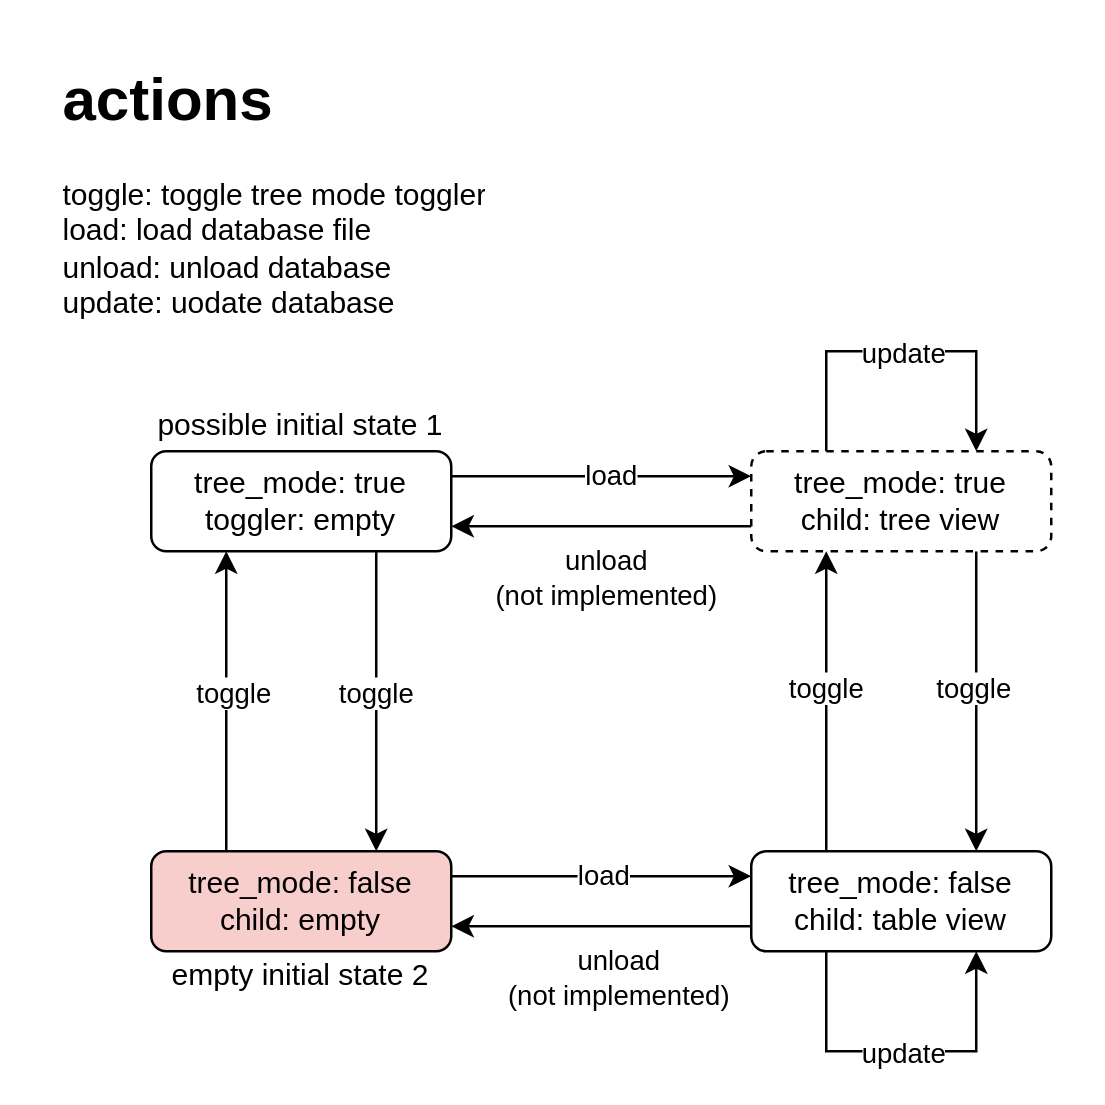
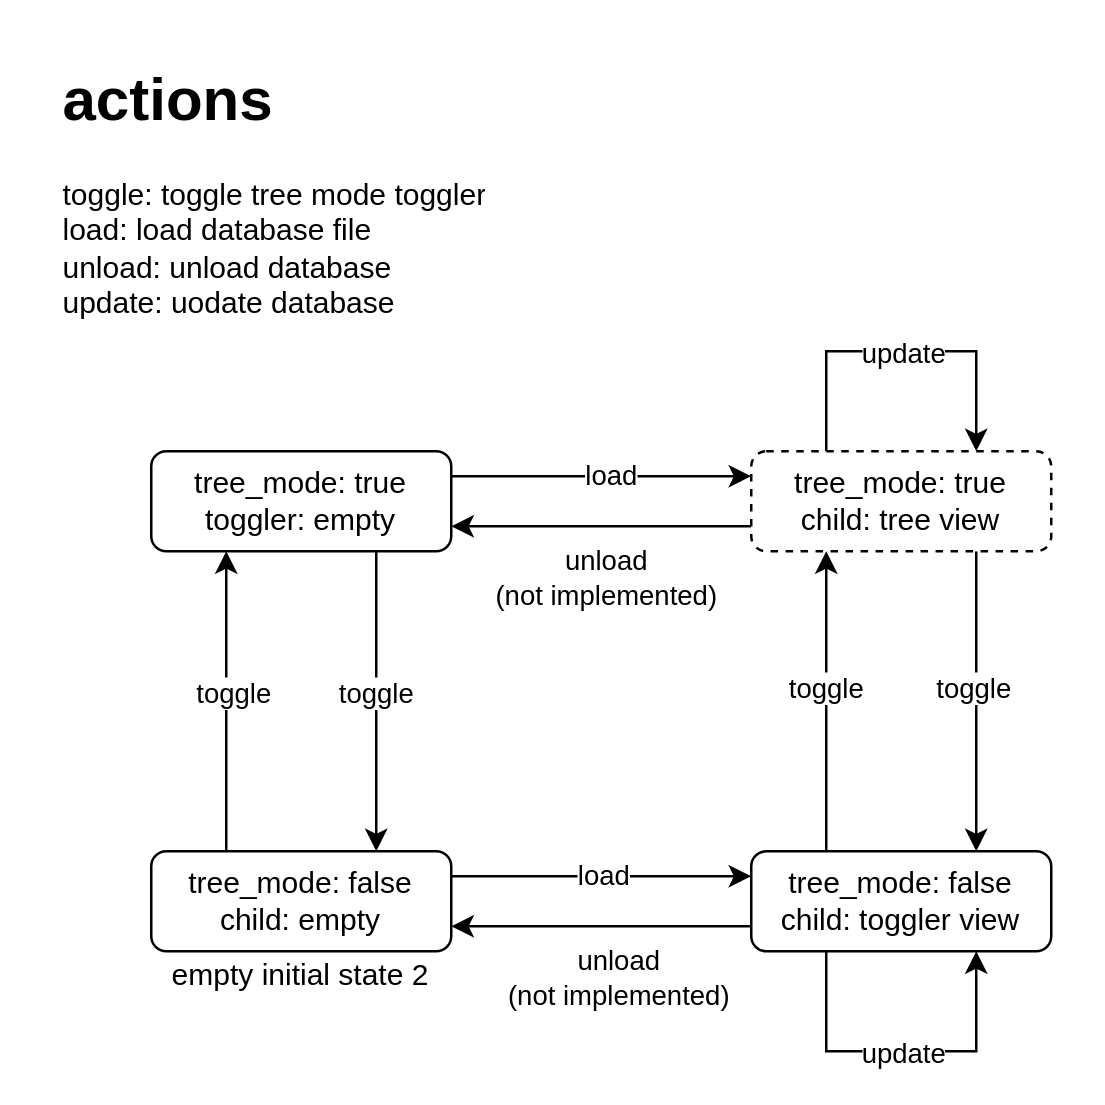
(301, 426) -> none
(301, 901) -> (301, 901)
(901, 901) -> (901, 901)
